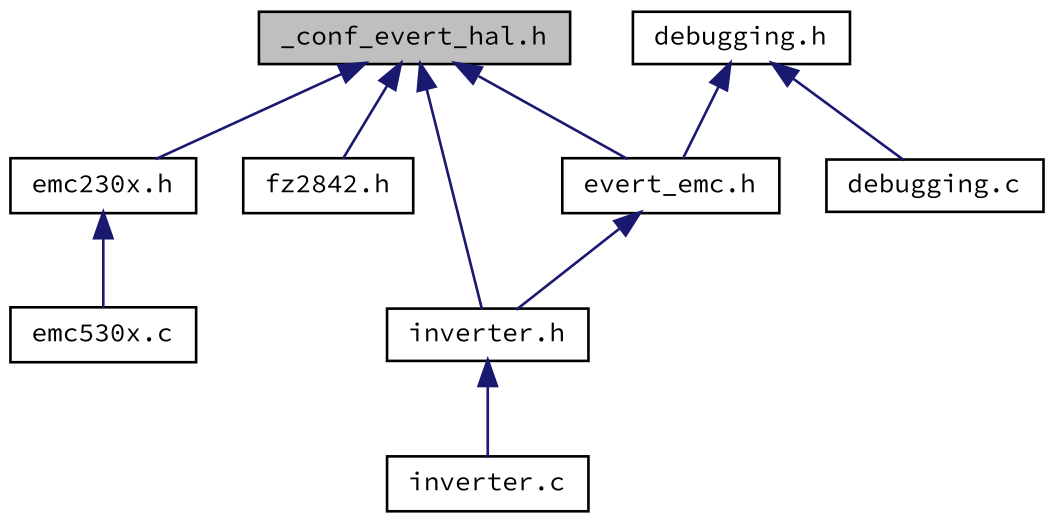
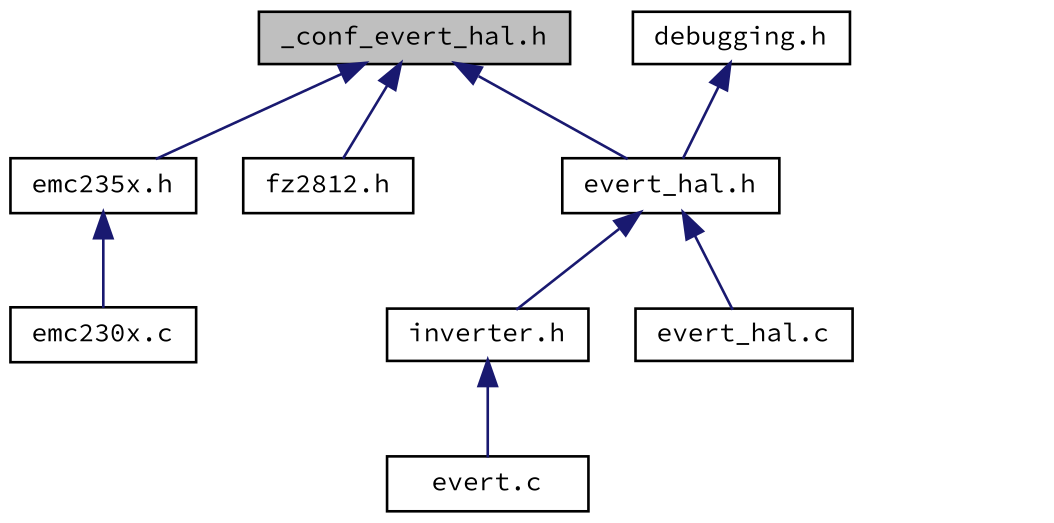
(103, 186) -> (103, 186)
(328, 186) -> (328, 186)
(671, 186) -> (671, 186)
(935, 186) -> none
(454, 199) -> none
(103, 335) -> (103, 335)
none -> (744, 335)
(488, 484) -> (488, 484)
